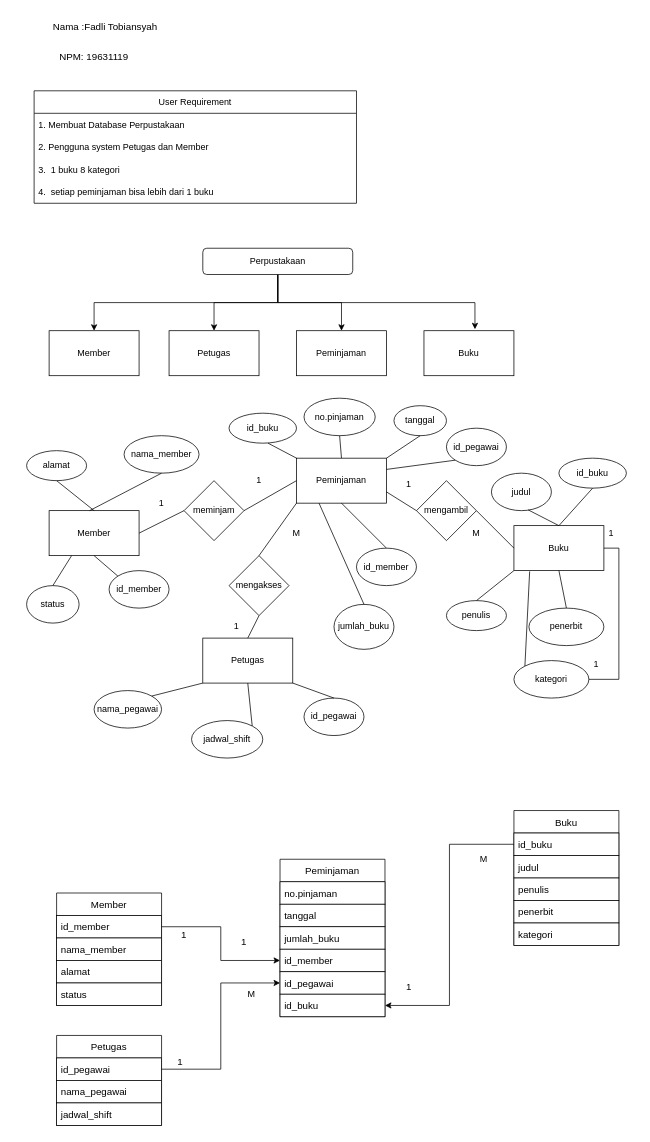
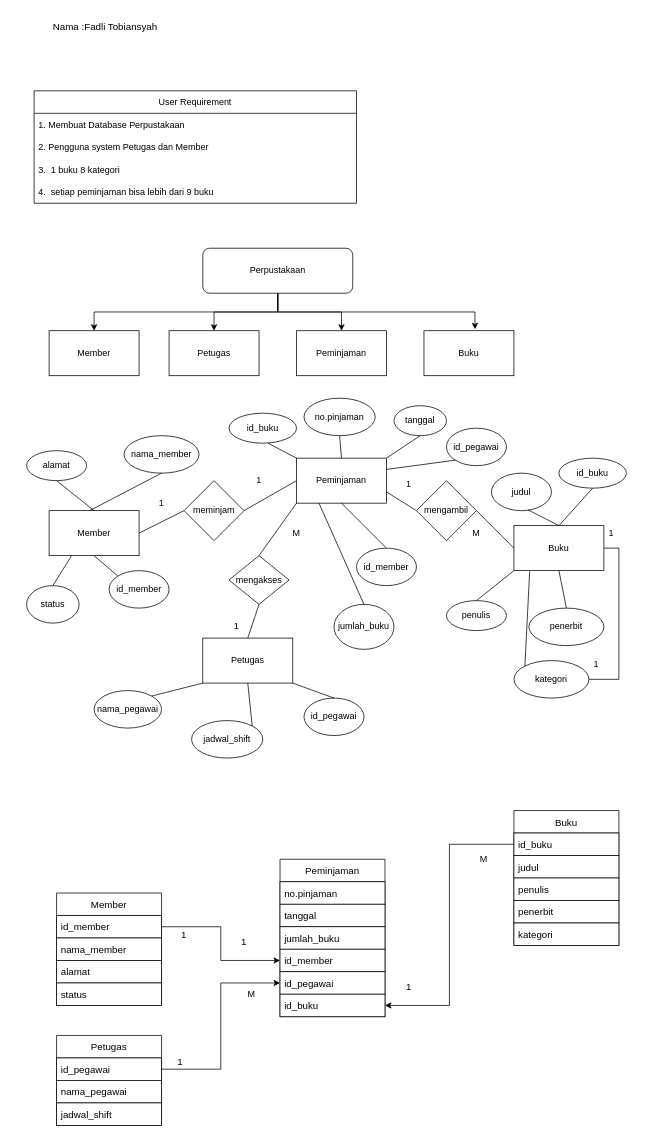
(94, 57) -> none
(133, 192) -> (133, 192)
(278, 261) -> (278, 270)
(259, 585) -> (259, 580)
